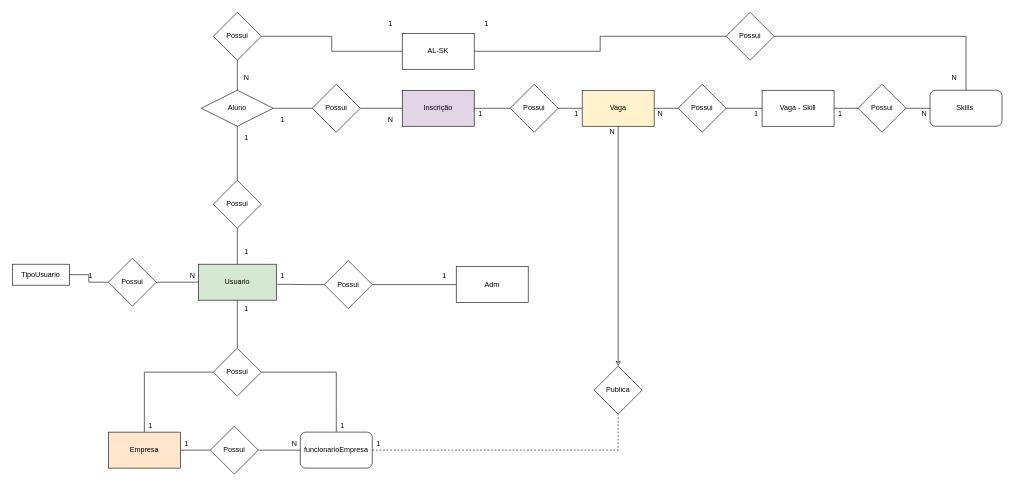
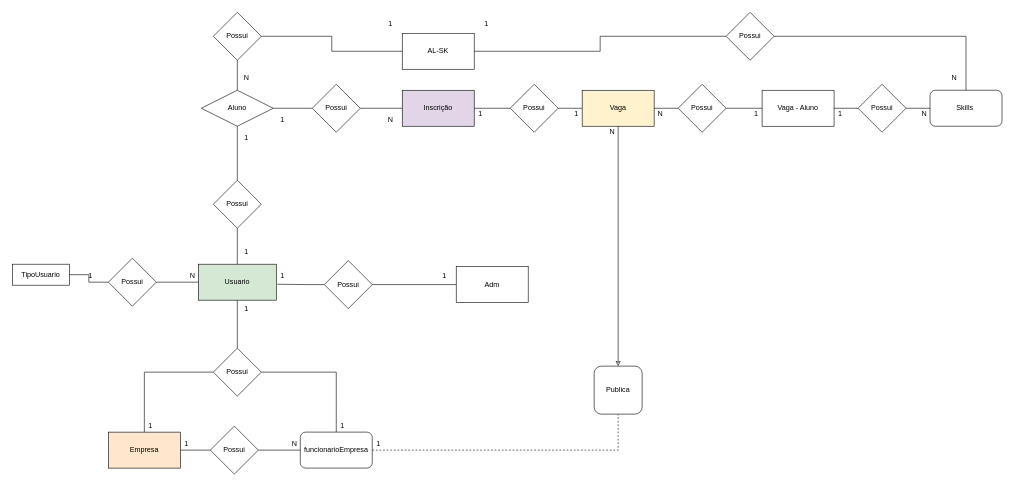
(798, 108) -> (798, 108)
(618, 390) -> (618, 390)
